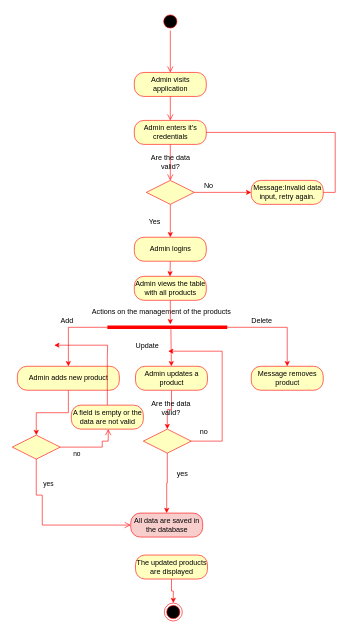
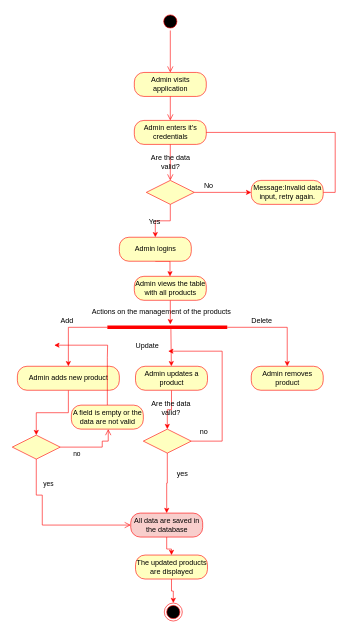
(170, 249) -> (155, 249)
(288, 378) -> (288, 378)
none -> (168, 549)
